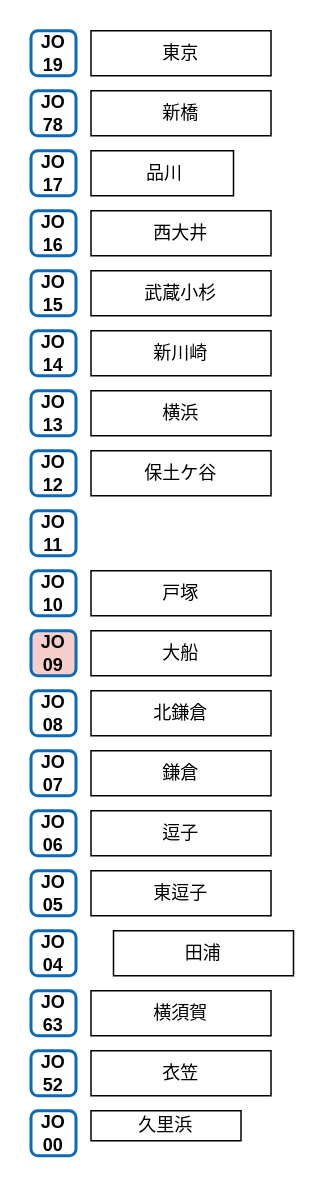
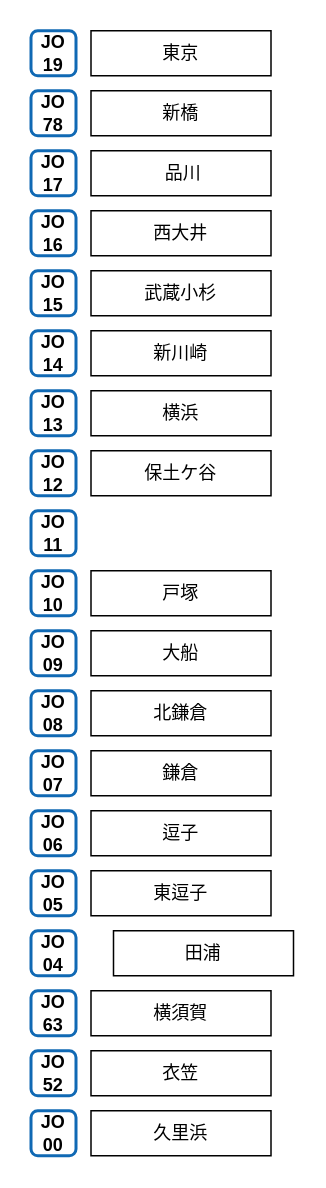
(162, 173) -> (181, 173)
(53, 653) -> (53, 653)
(166, 1126) -> (181, 1133)
